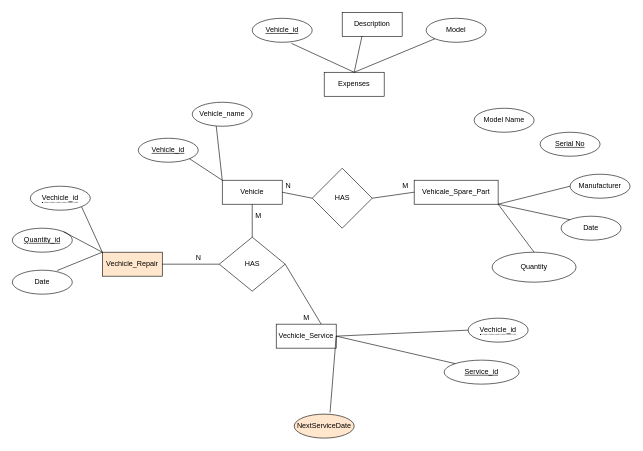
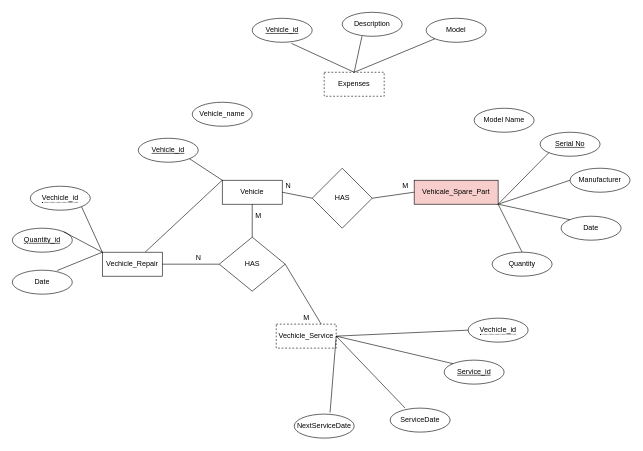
(372, 24) -> (372, 24)
(354, 84) -> (354, 84)
(219, 152) -> (183, 217)
none -> (524, 178)
(600, 186) -> (600, 180)
(456, 192) -> (456, 192)
(132, 264) -> (132, 264)
(534, 267) -> (522, 264)
(306, 336) -> (306, 336)
(482, 372) -> (474, 372)
none -> (371, 373)
none -> (420, 420)
(324, 426) -> (324, 426)
